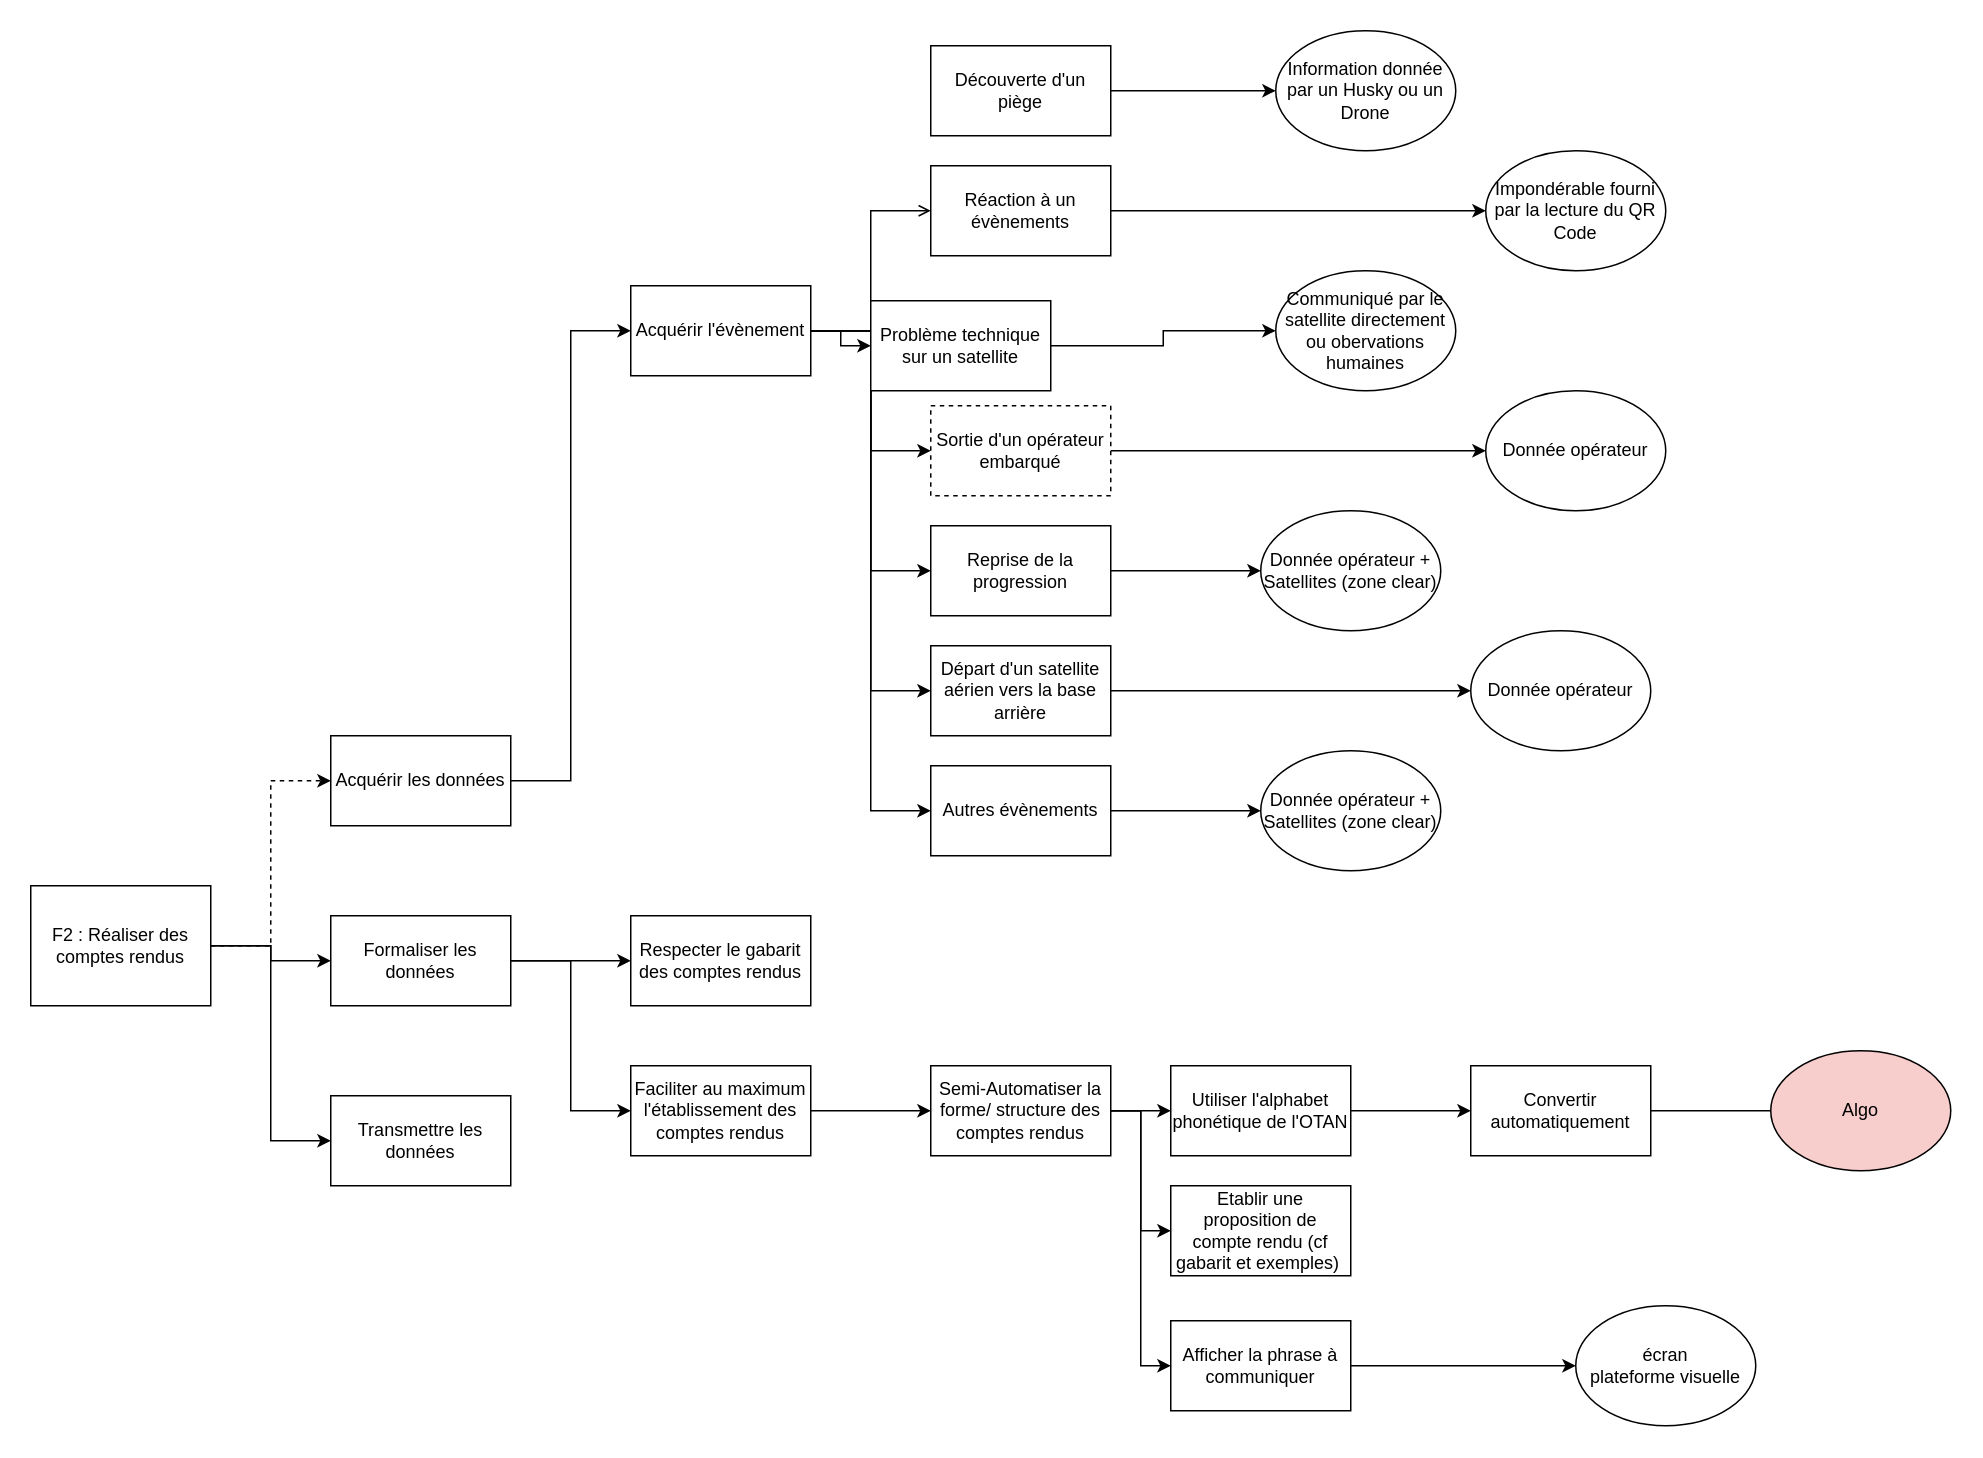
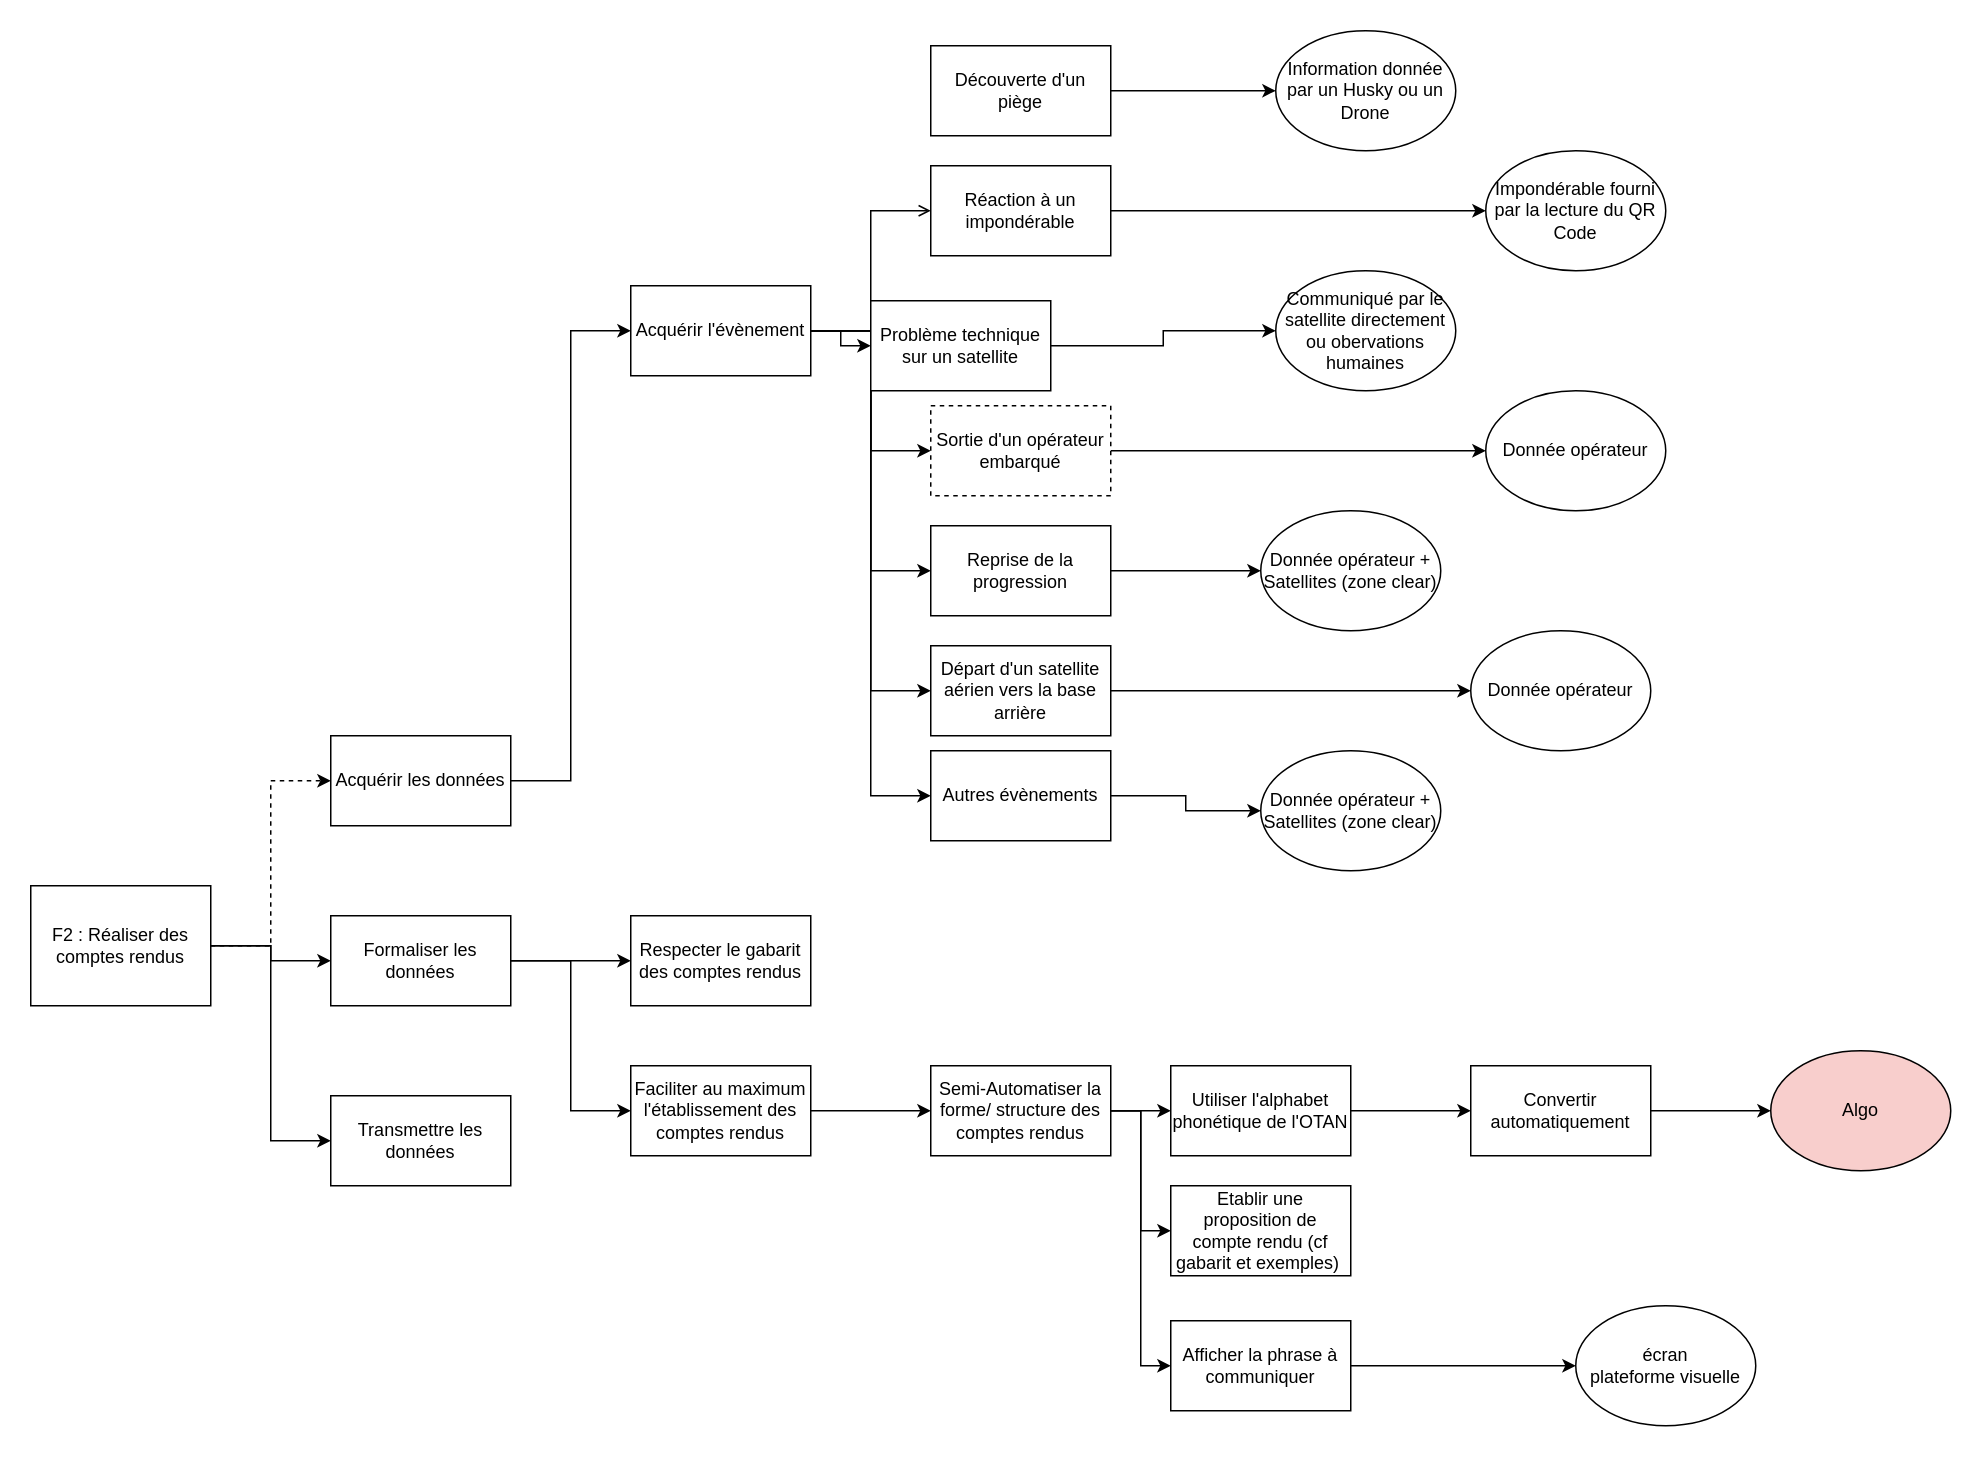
(1021, 211) -> (1021, 211)
(1021, 811) -> (1021, 796)
(1763, 1111) -> (1759, 1111)
